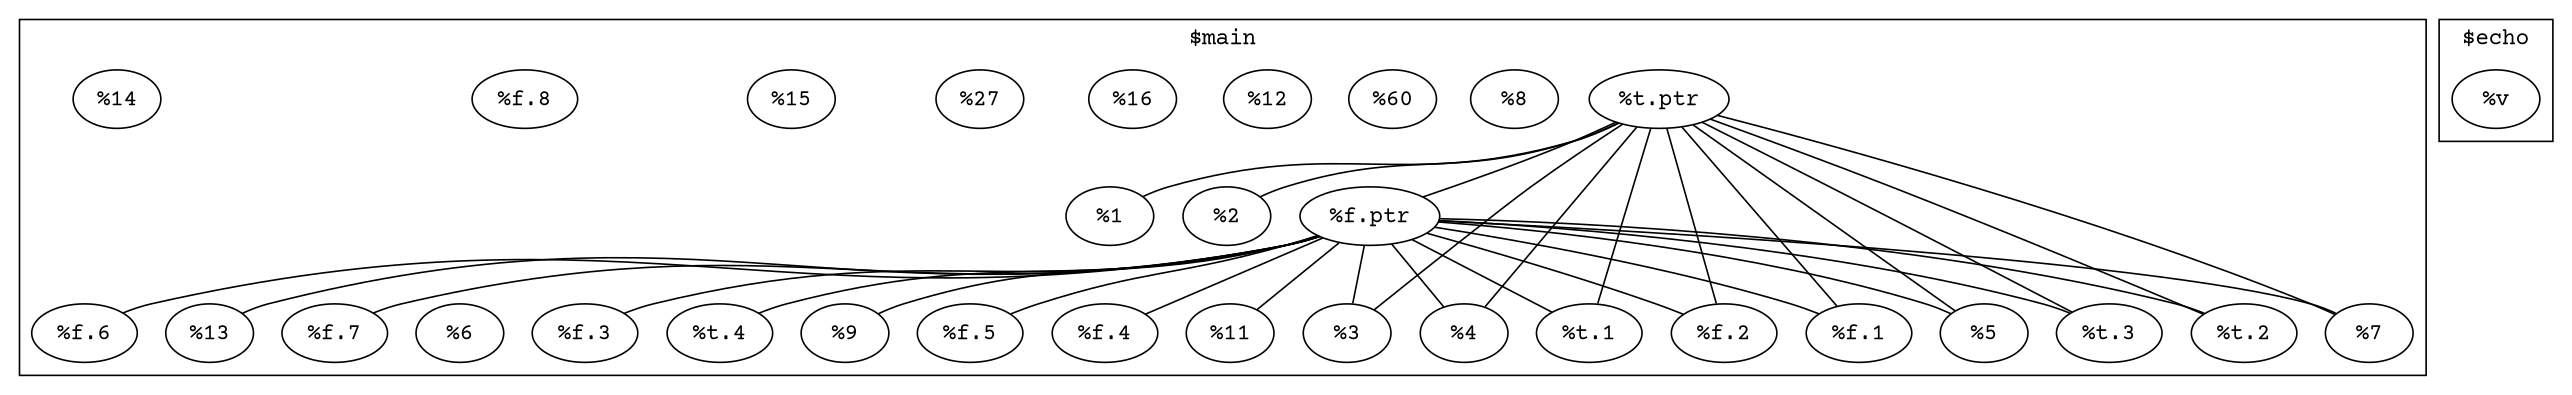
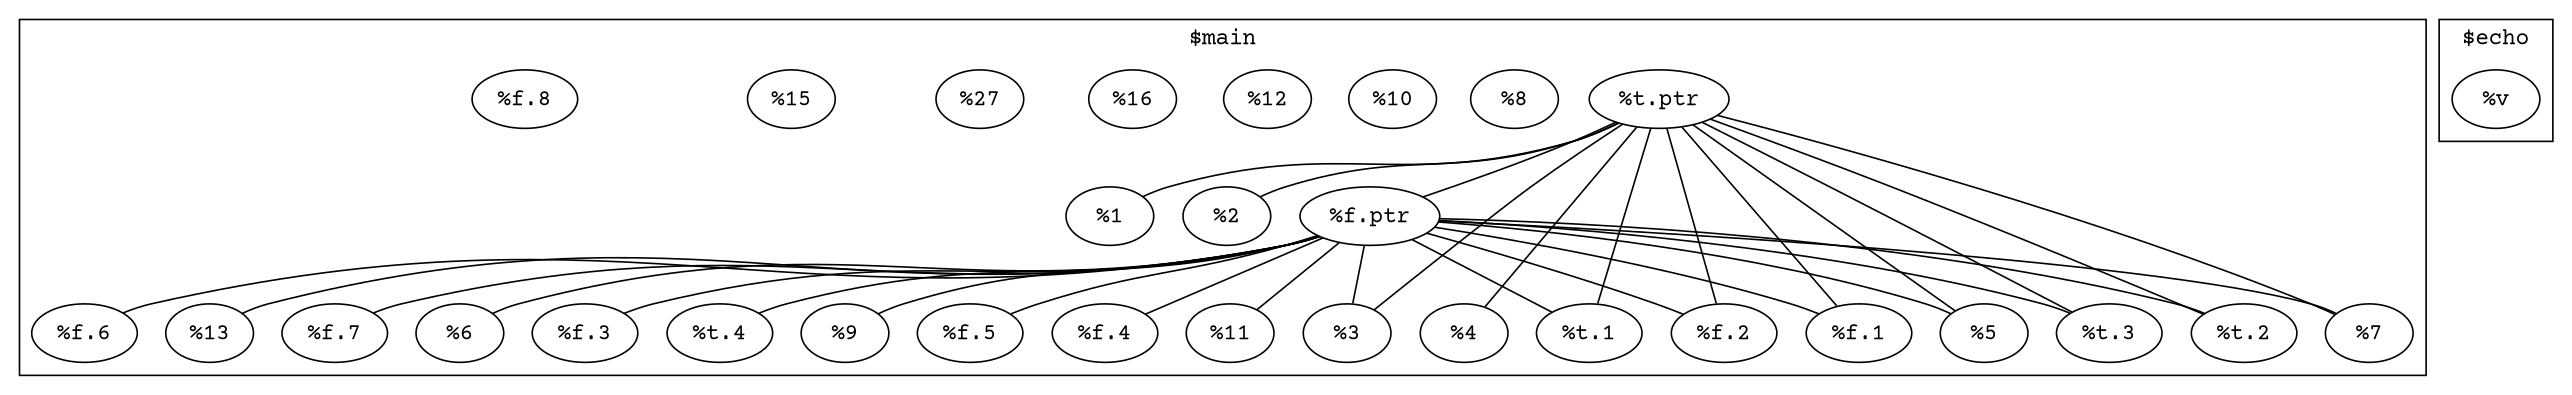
(117, 99) -> none
(1393, 99) -> (1393, 99)
(1411, 268) -> (905, 267)
